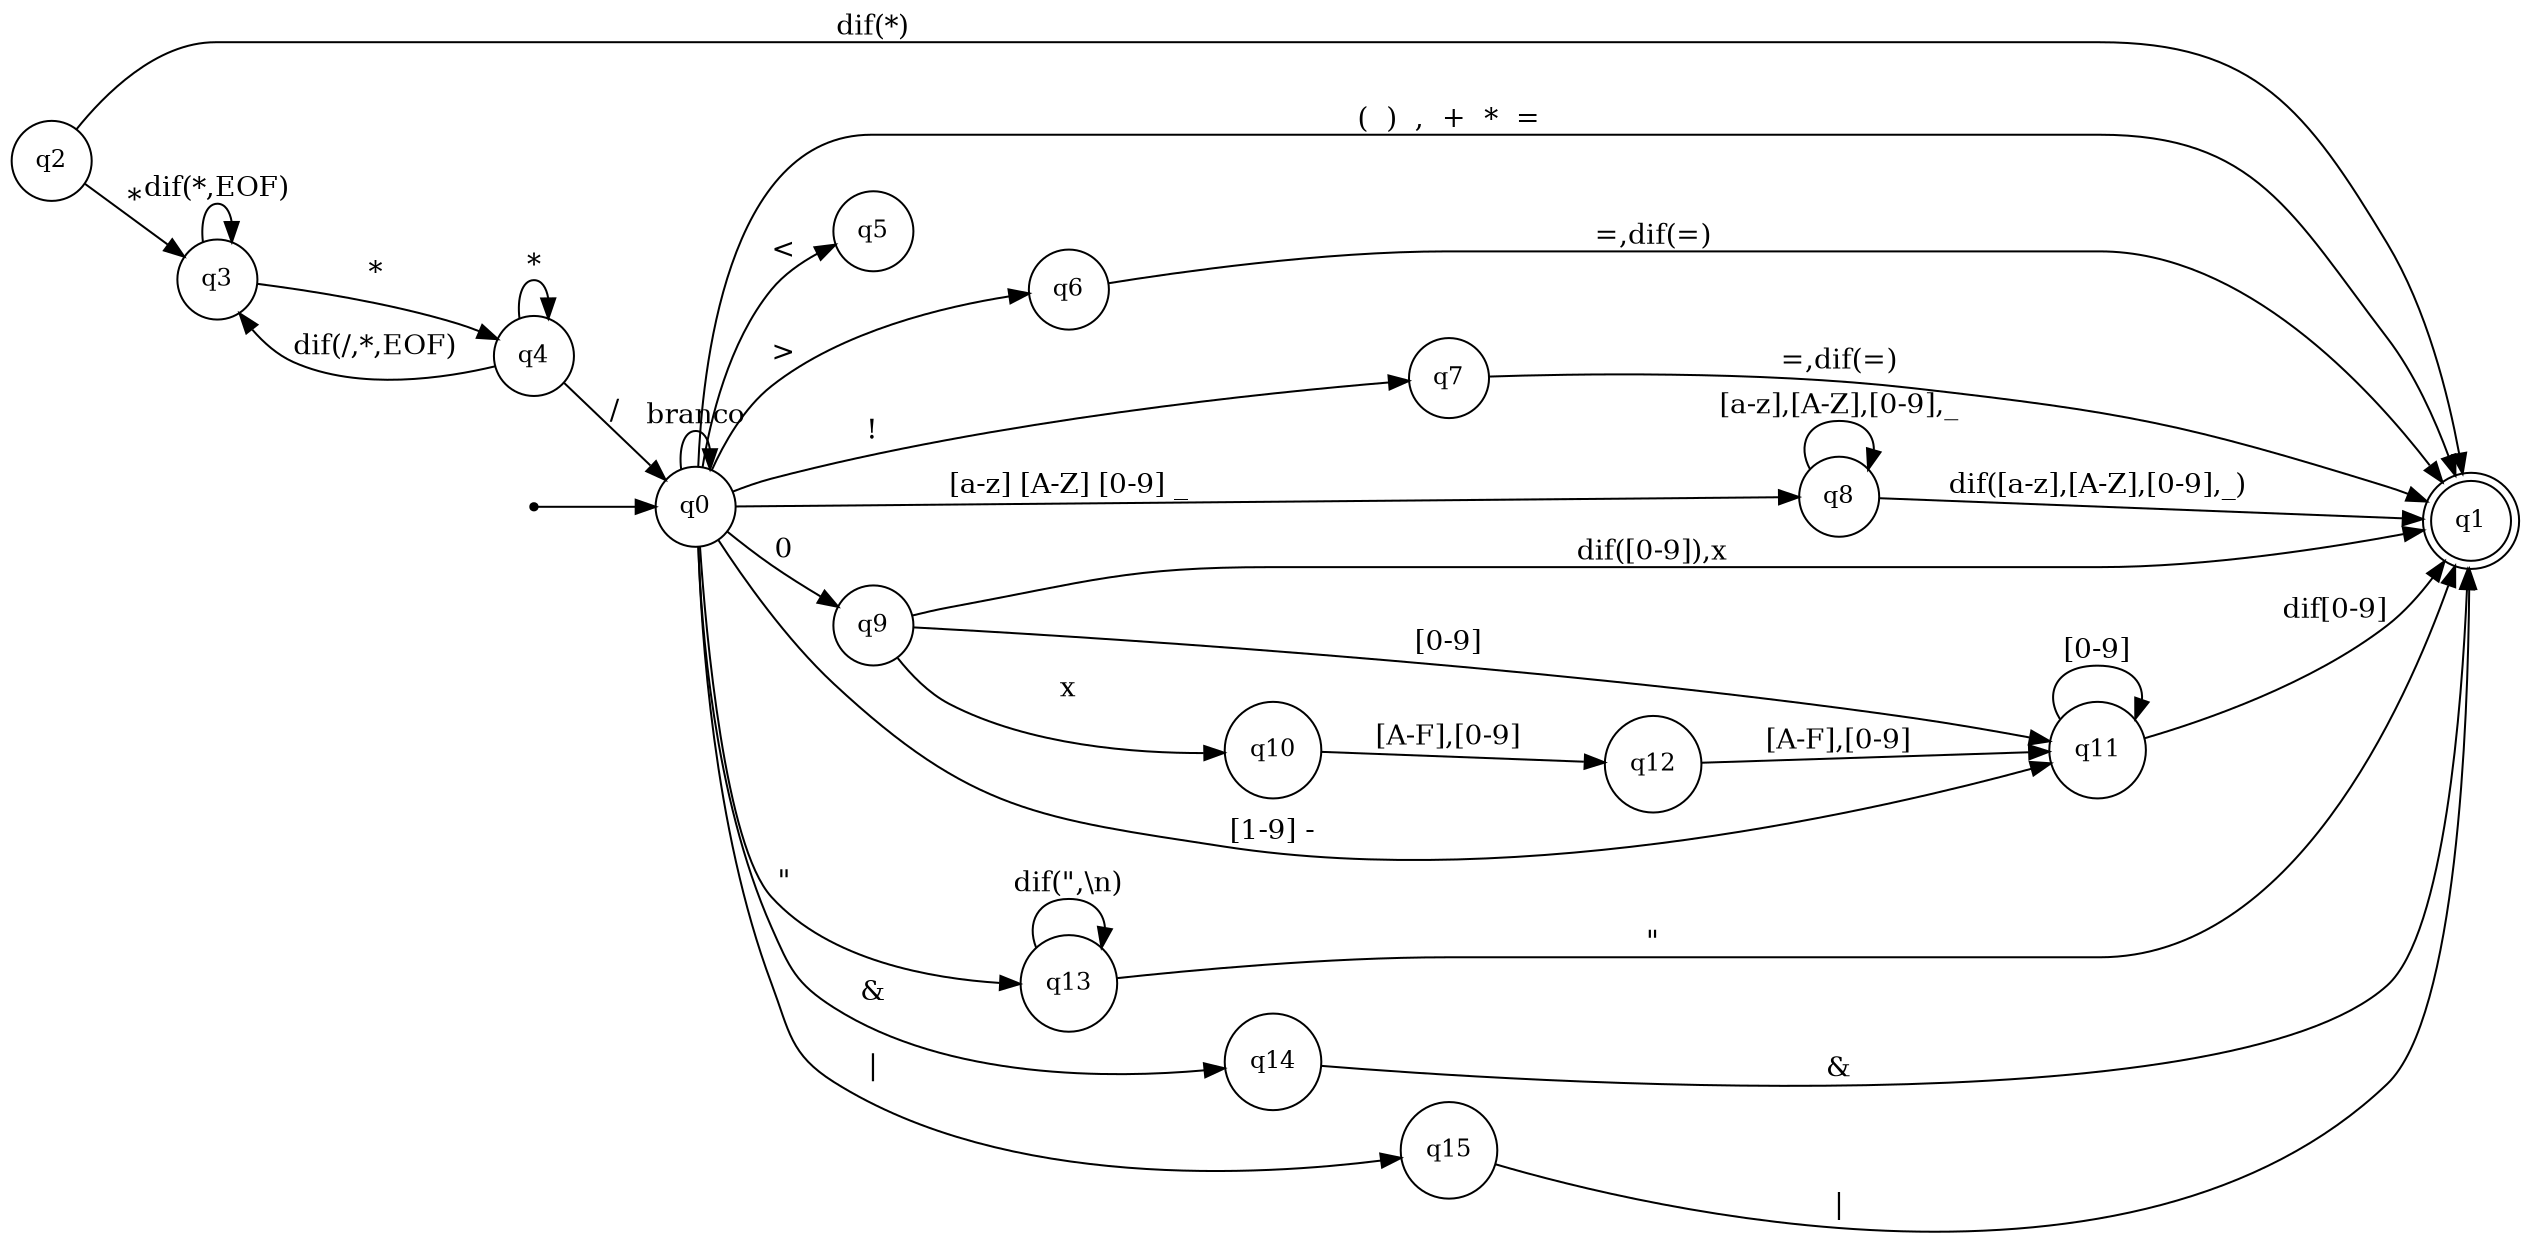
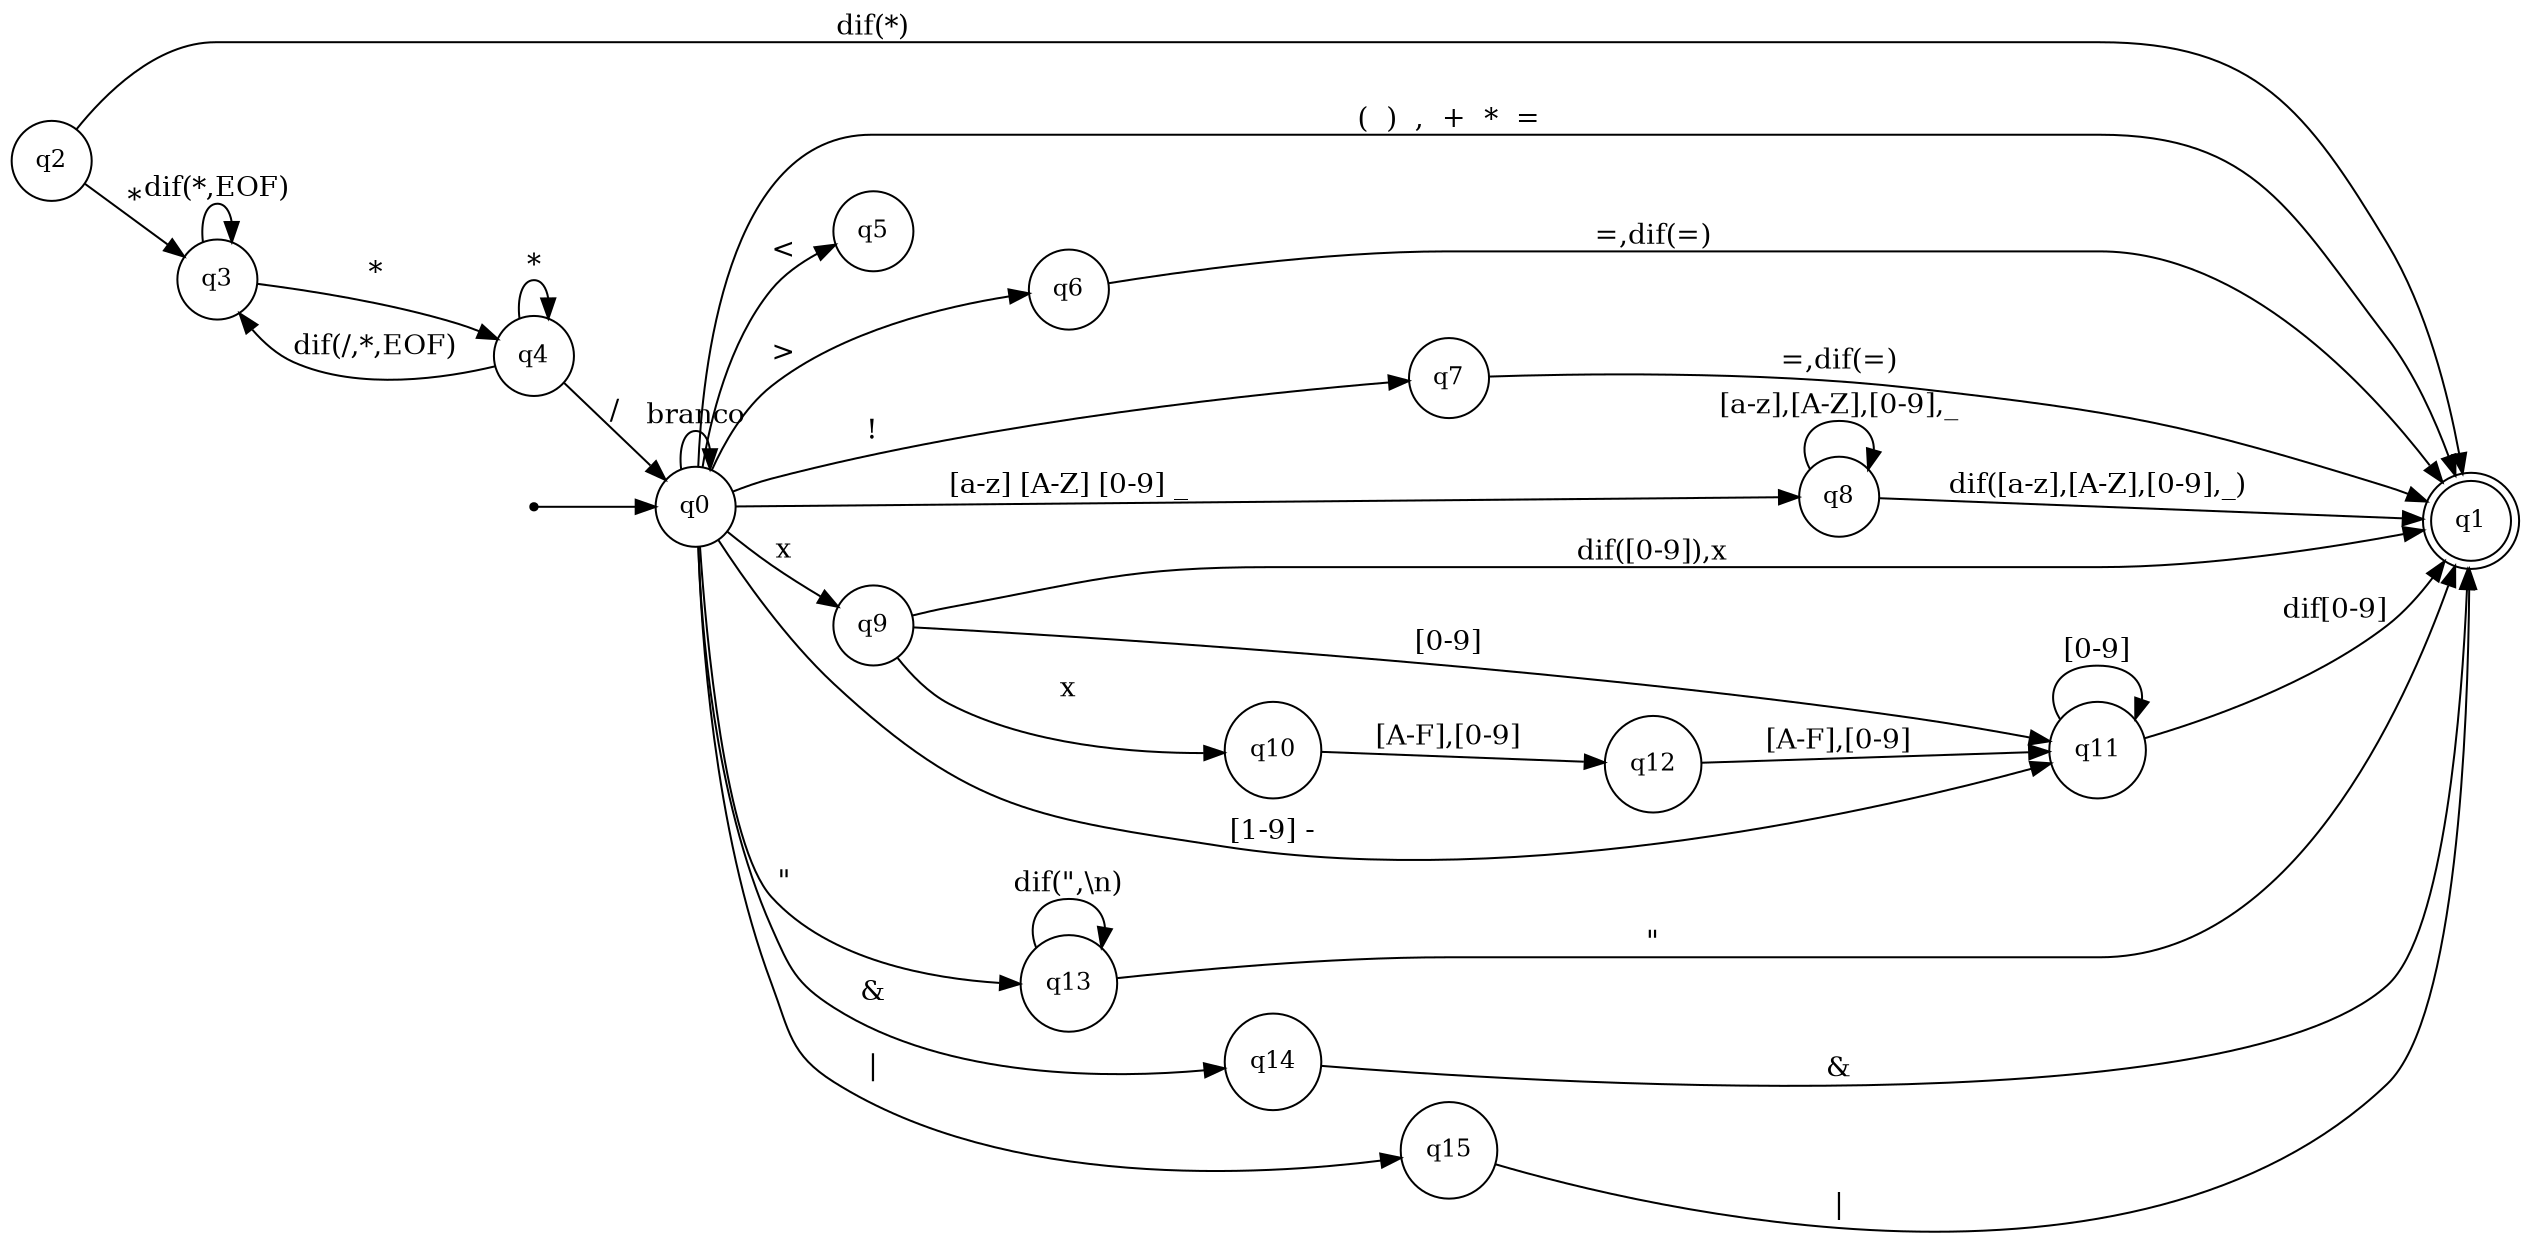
(785, 550) -> (785, 550)
